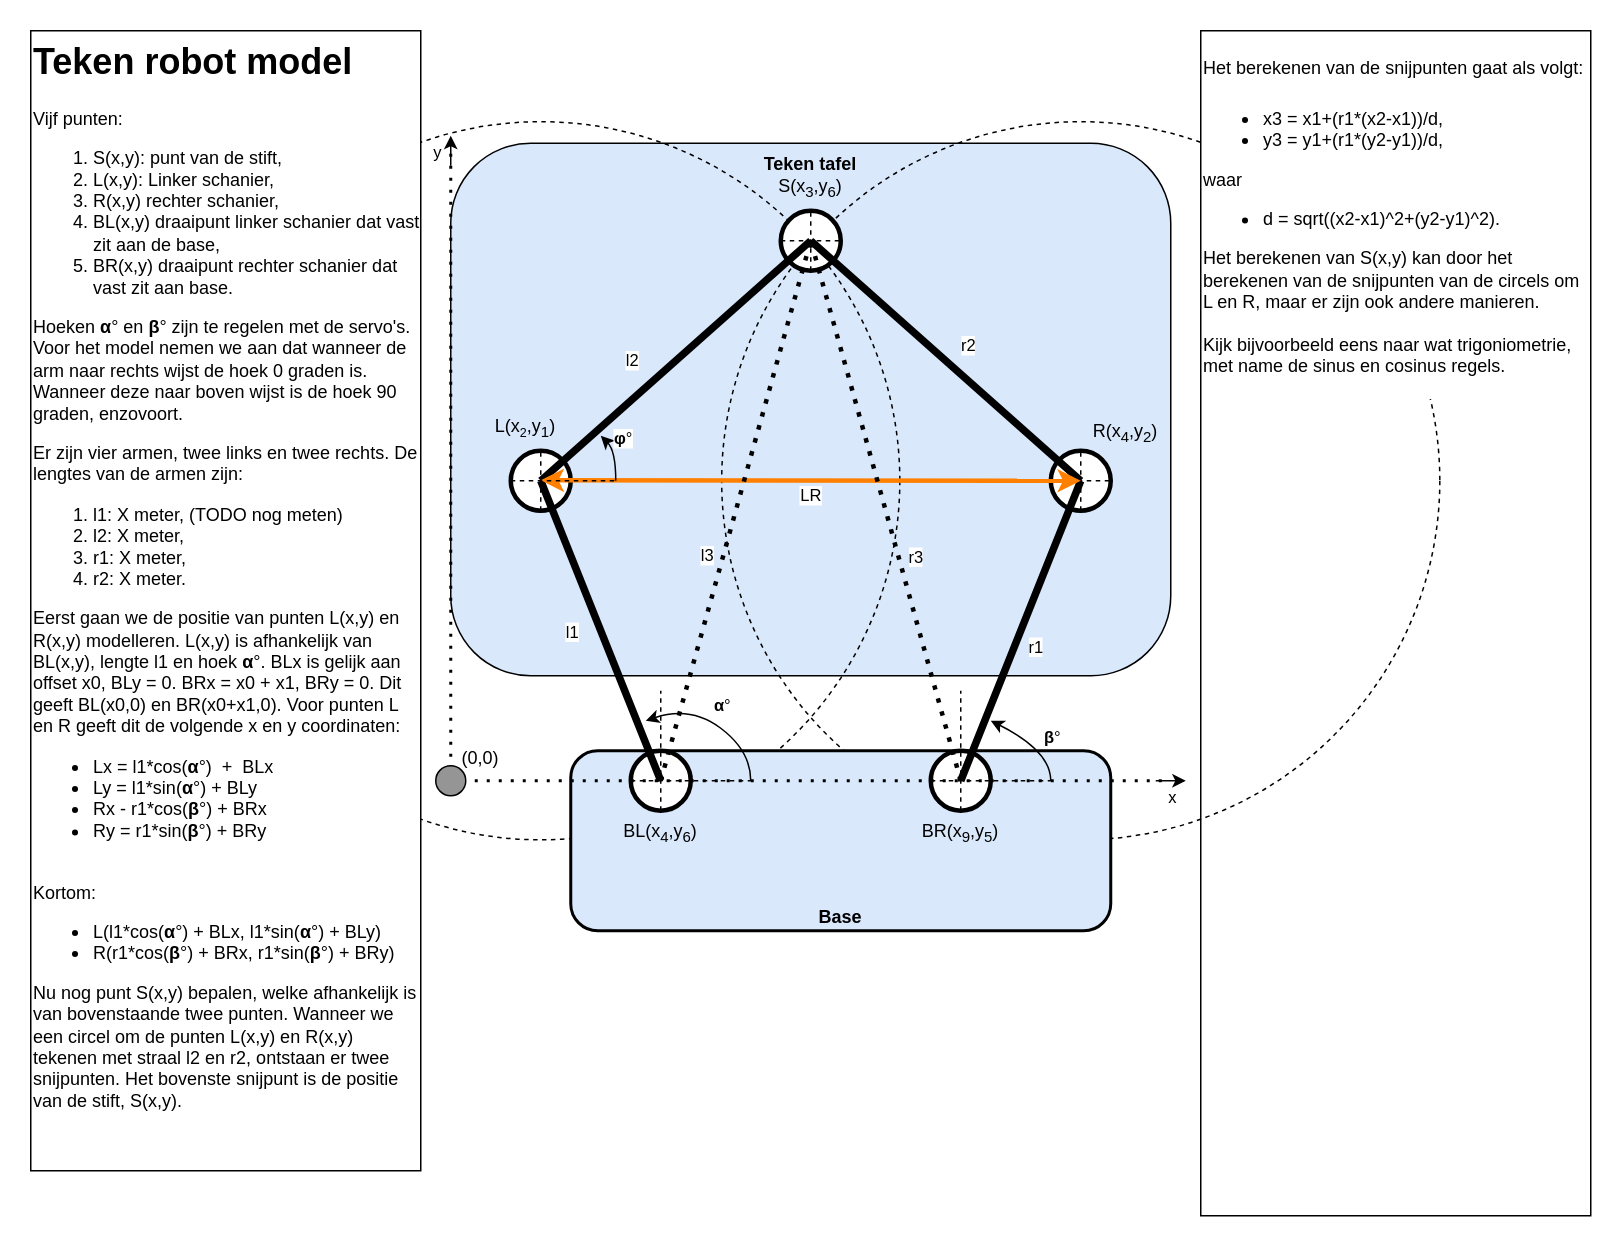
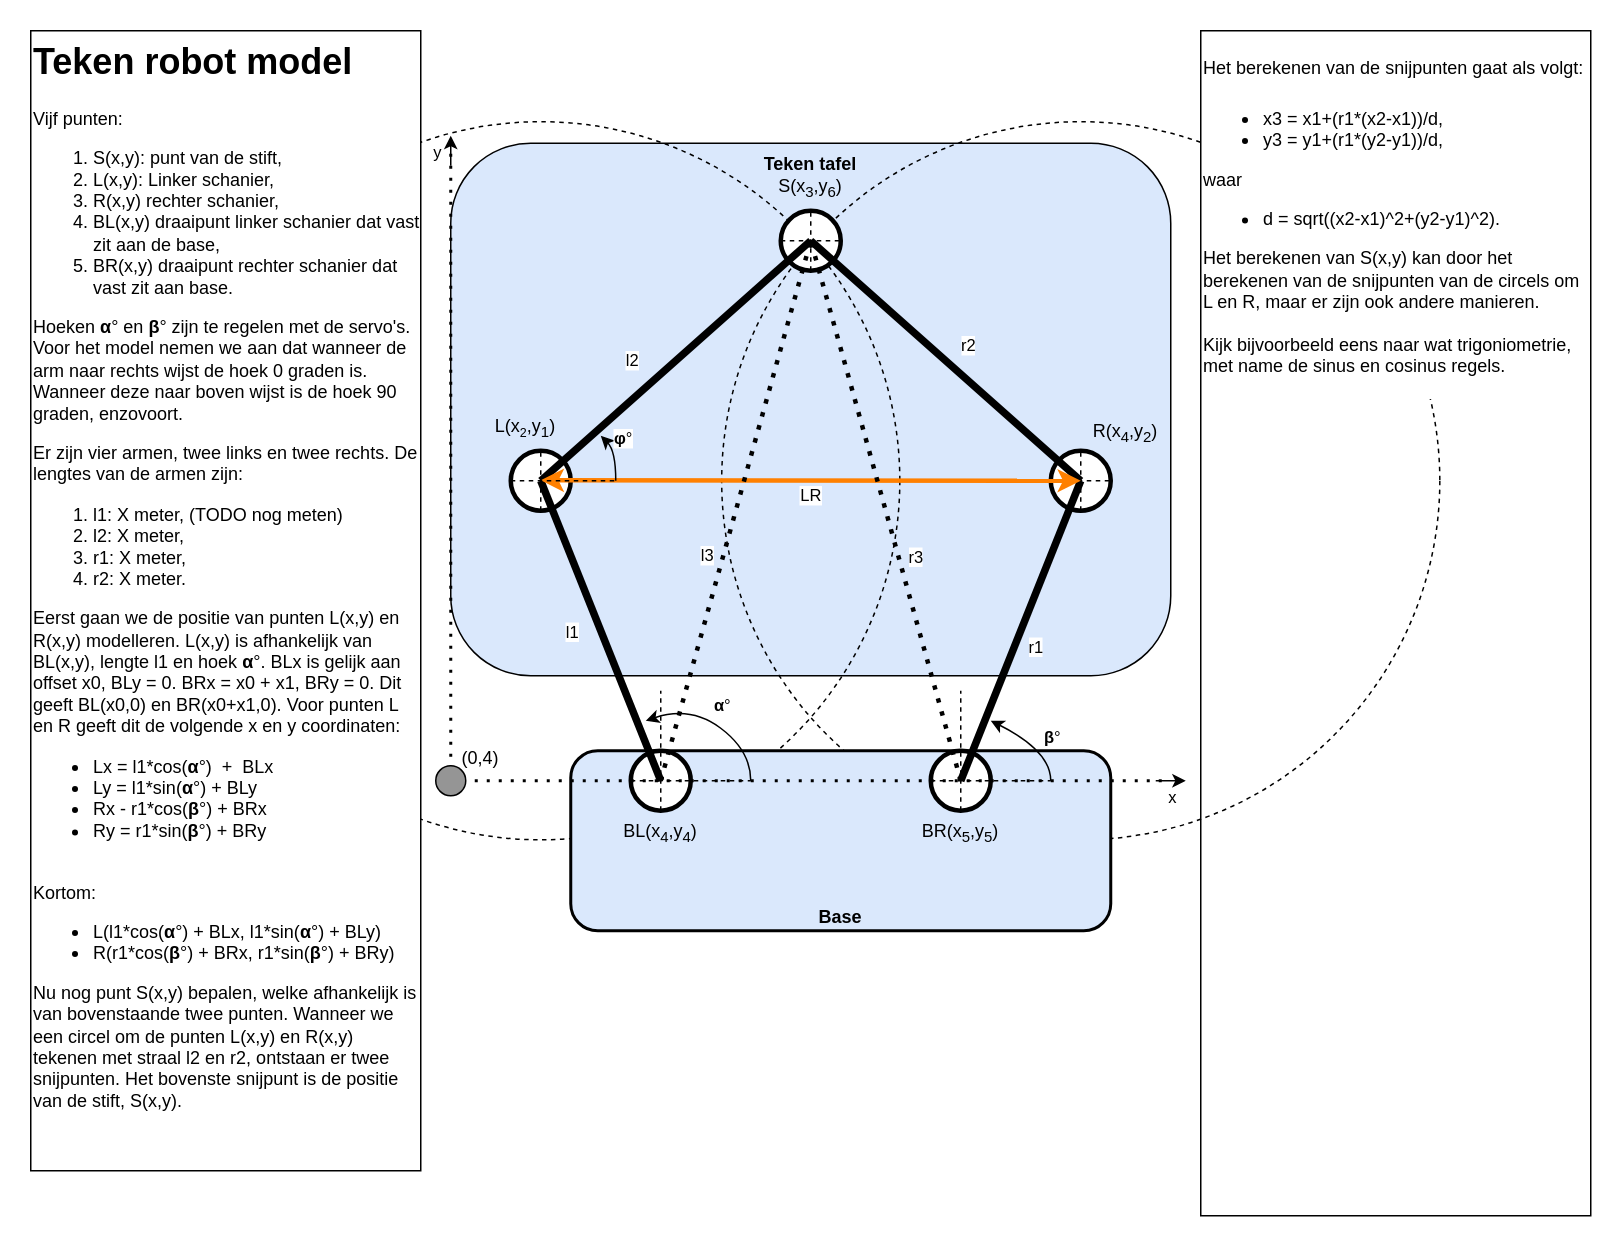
(481, 758) -> (481, 758)
(661, 833) -> (661, 833)
(961, 833) -> (961, 833)
